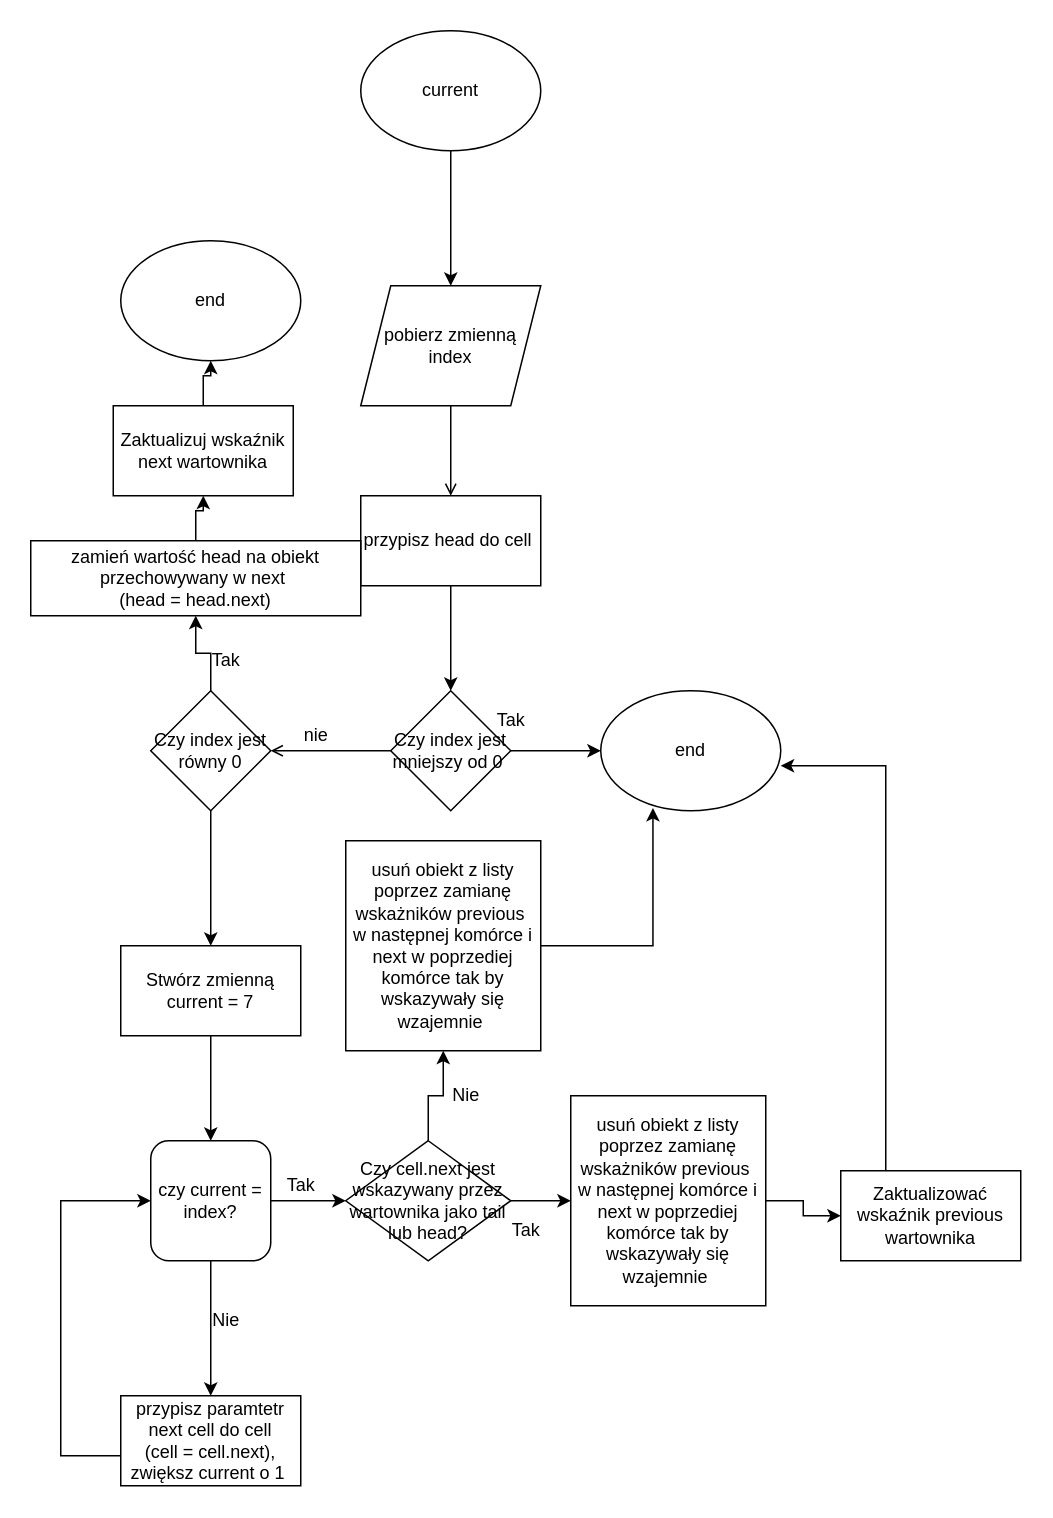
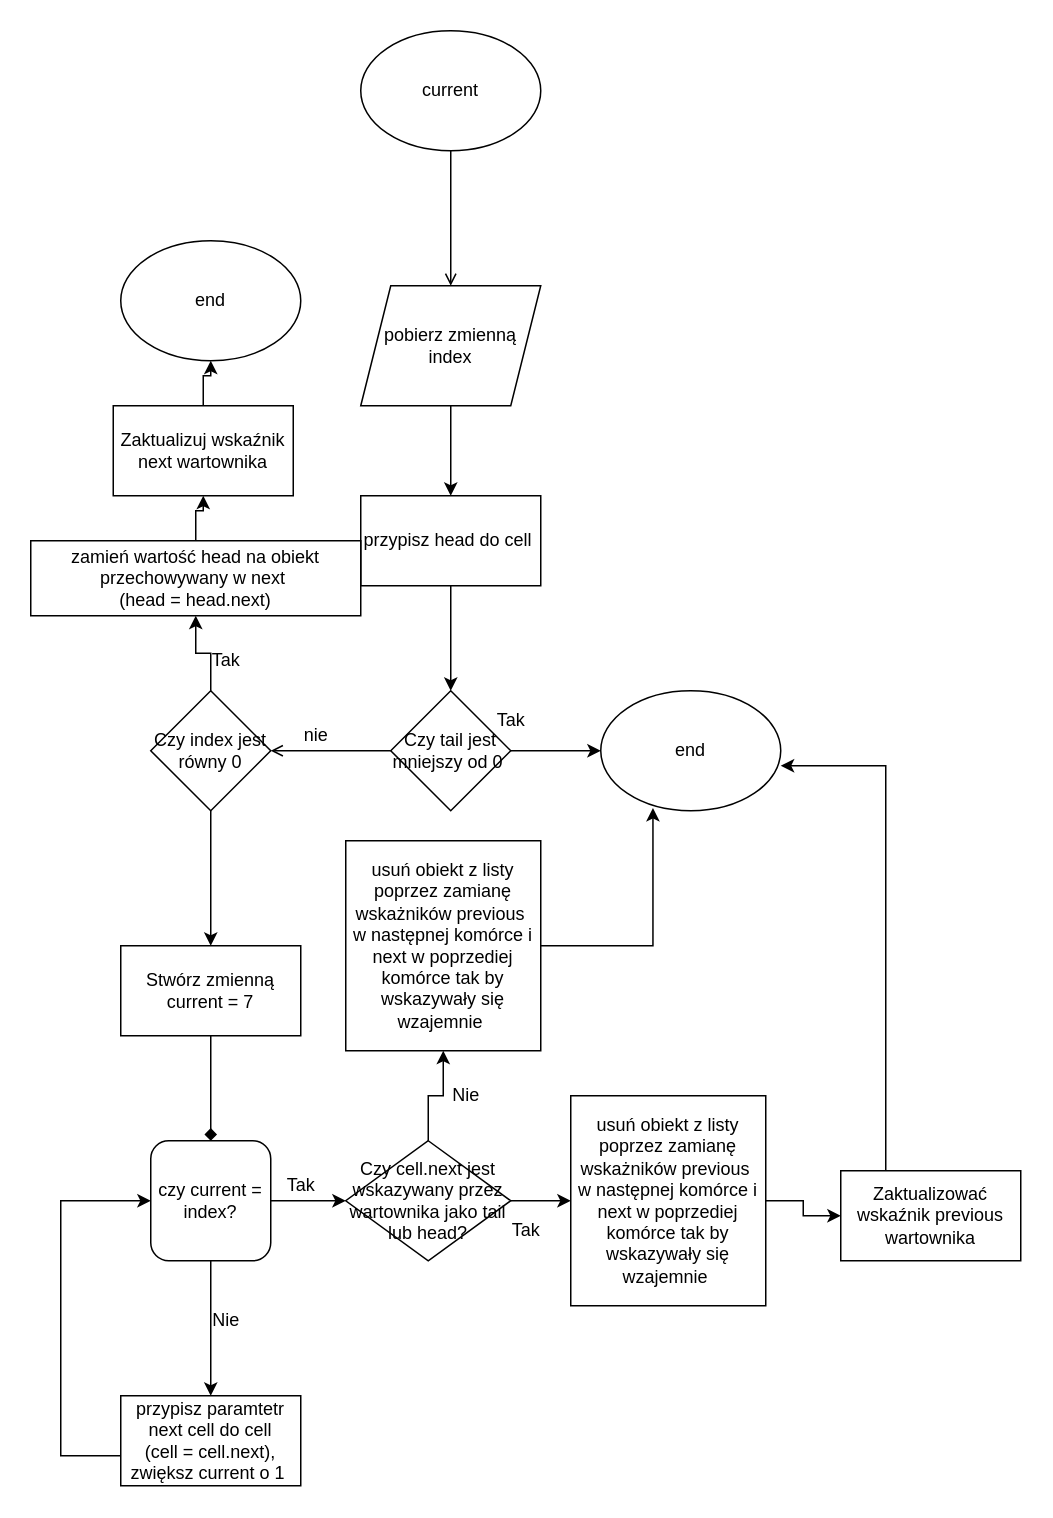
(451, 274) -> (451, 276)
(451, 486) -> (451, 484)
(451, 751) -> (451, 751)
(211, 1129) -> (211, 1128)
